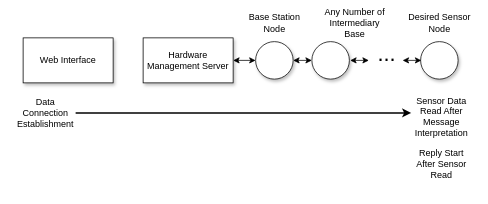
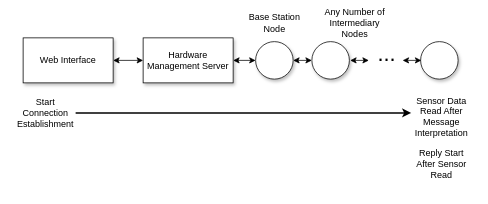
(355, 23) -> (355, 23)
(439, 23) -> none
none -> (128, 60)
(45, 113) -> (45, 113)
